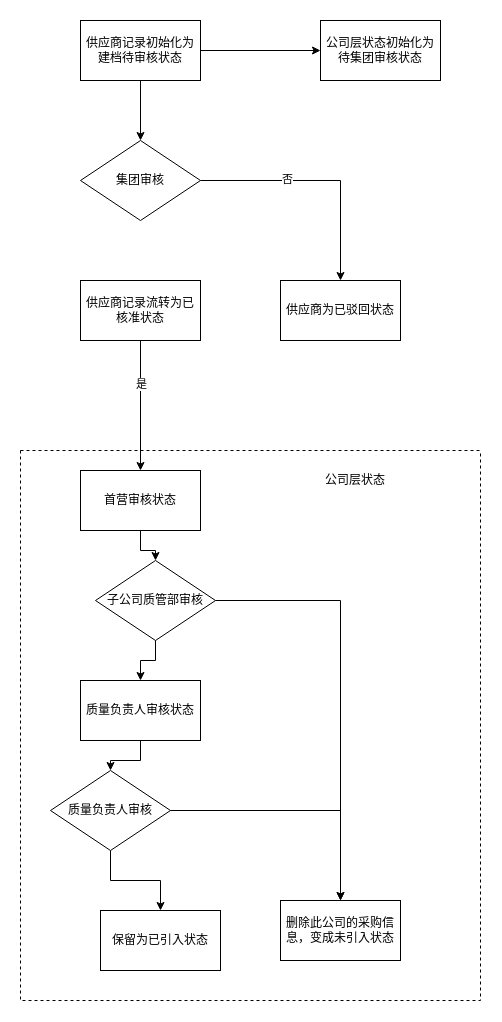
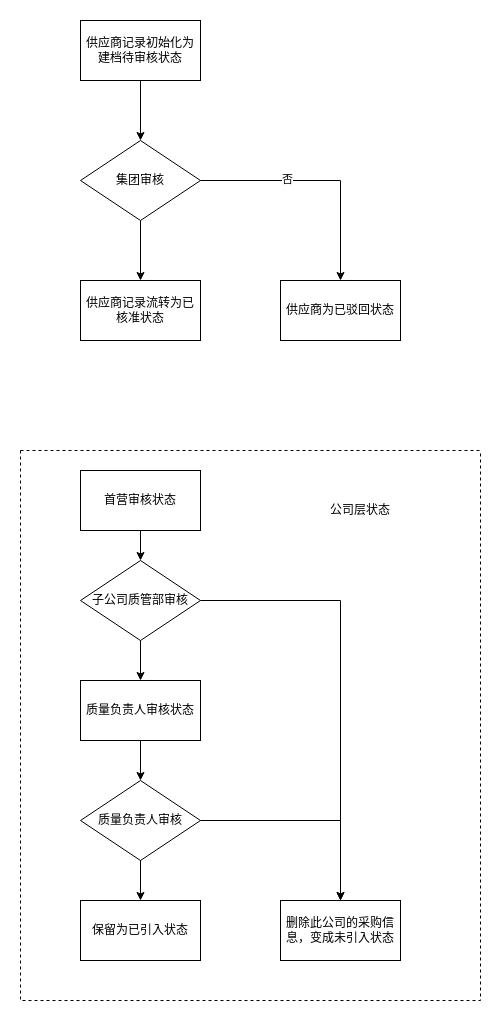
(257, 51) -> none
(381, 51) -> none
none -> (141, 247)
(141, 402) -> none
(356, 481) -> (361, 511)
(156, 601) -> (141, 601)
(111, 811) -> (141, 821)
(161, 941) -> (141, 931)
